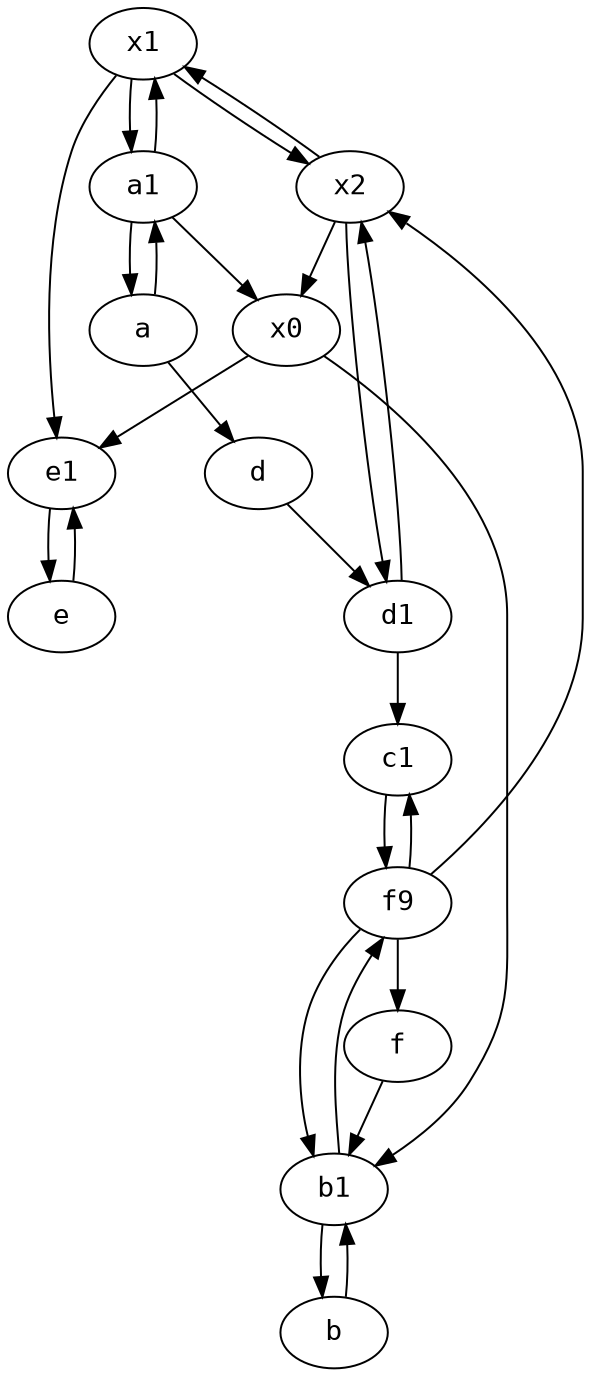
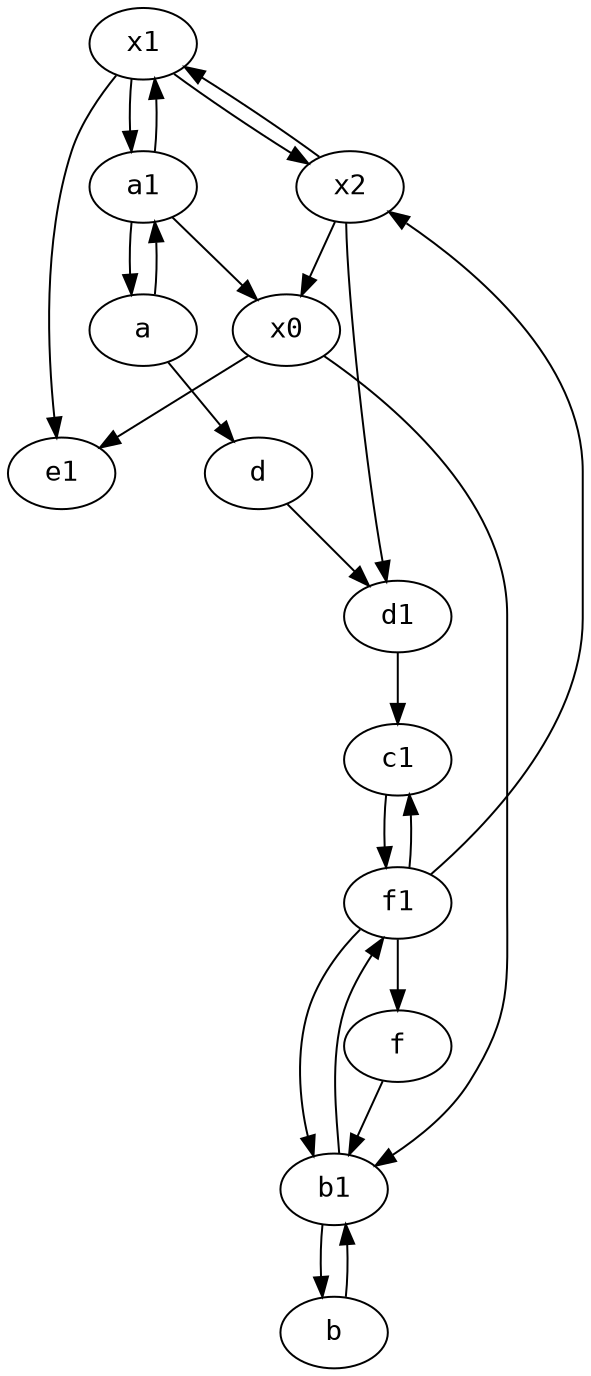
(390, 428) -> none
(62, 617) -> none
(398, 903) -> (398, 903)
